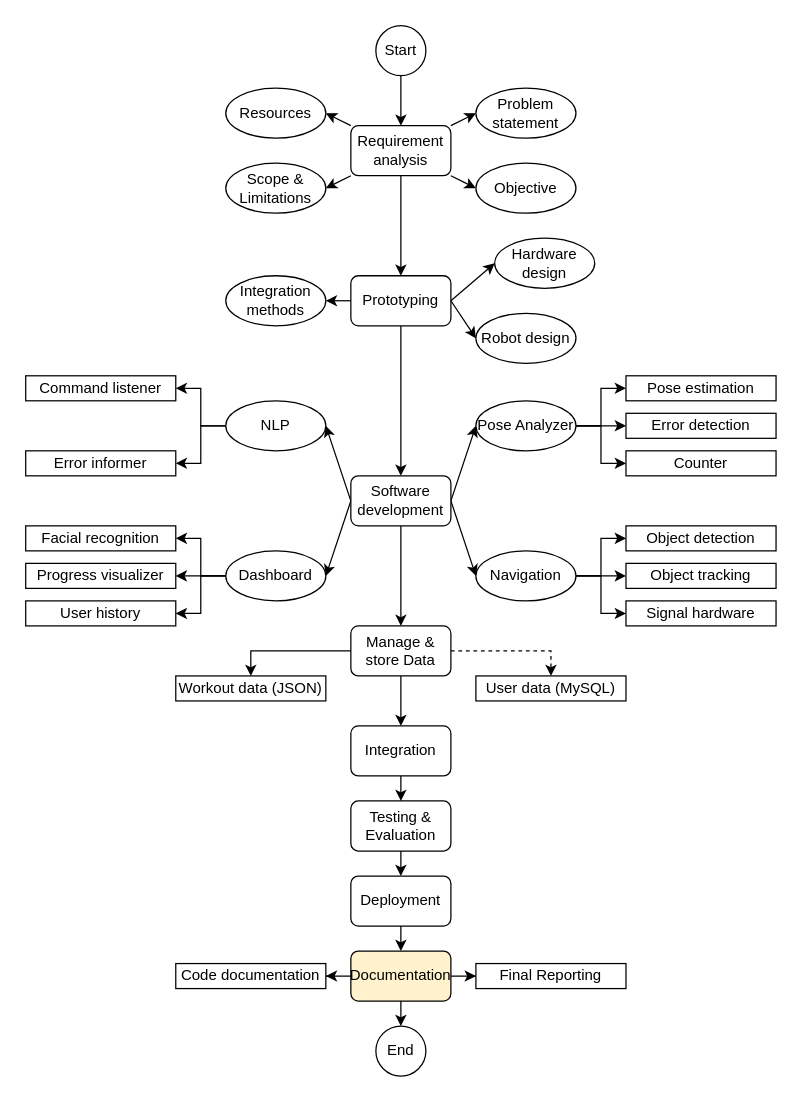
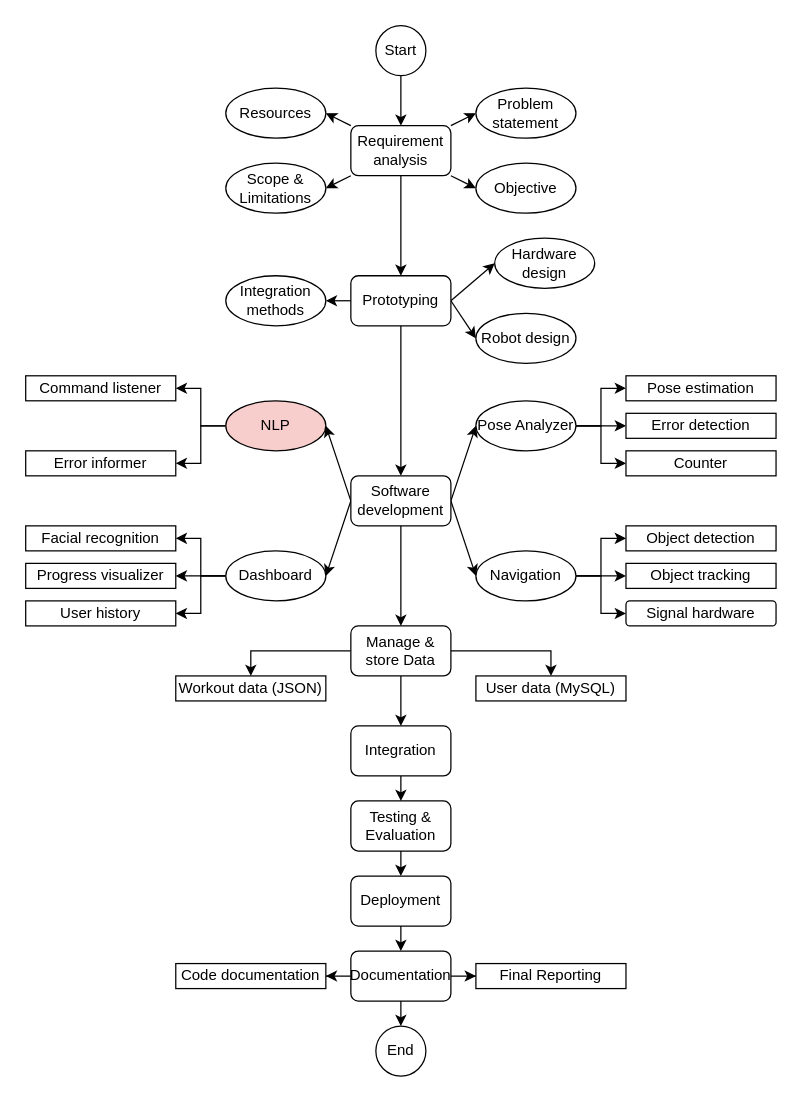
(276, 426) -> (276, 426)
(701, 613) -> (701, 613)
(508, 651) -> (508, 651)
(401, 976) -> (401, 976)
